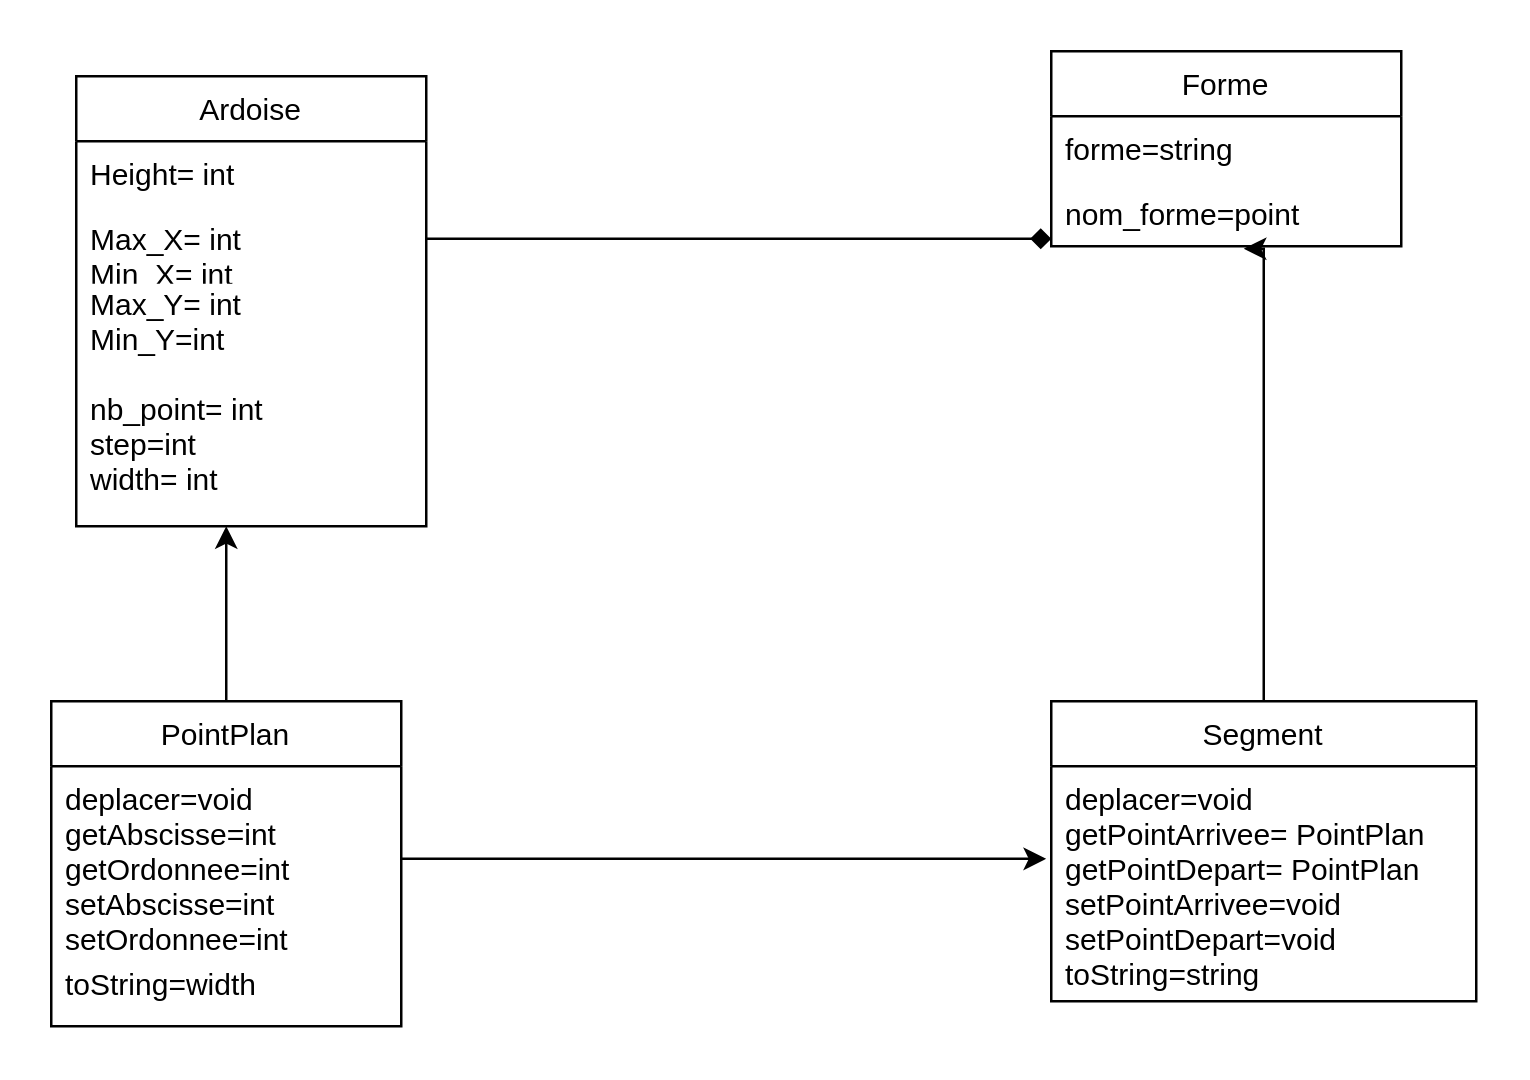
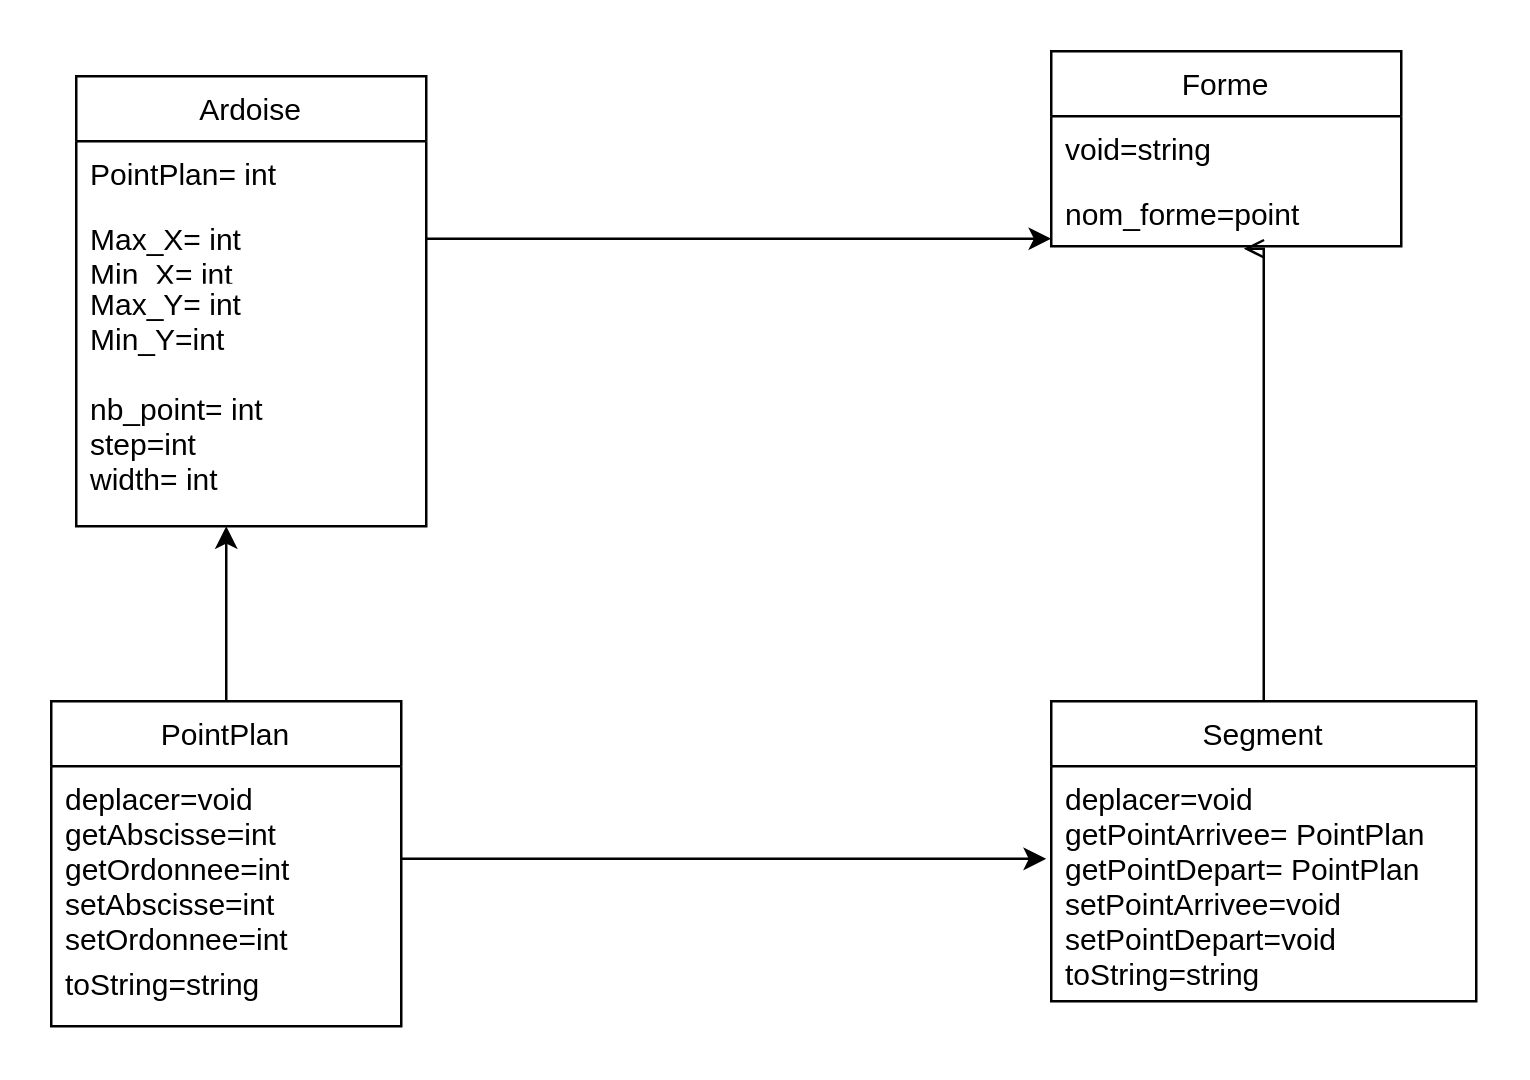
(1162, 150) -> (1150, 150)
(171, 175) -> (192, 175)
(1031, 239) -> (1032, 239)
(1262, 249) -> (1258, 249)
(175, 985) -> (183, 985)
